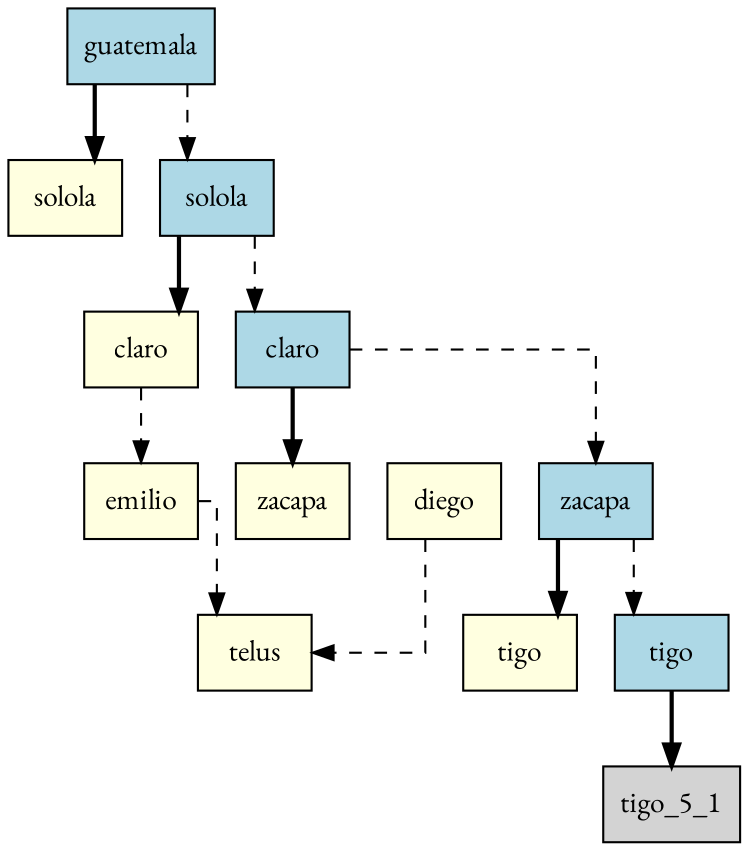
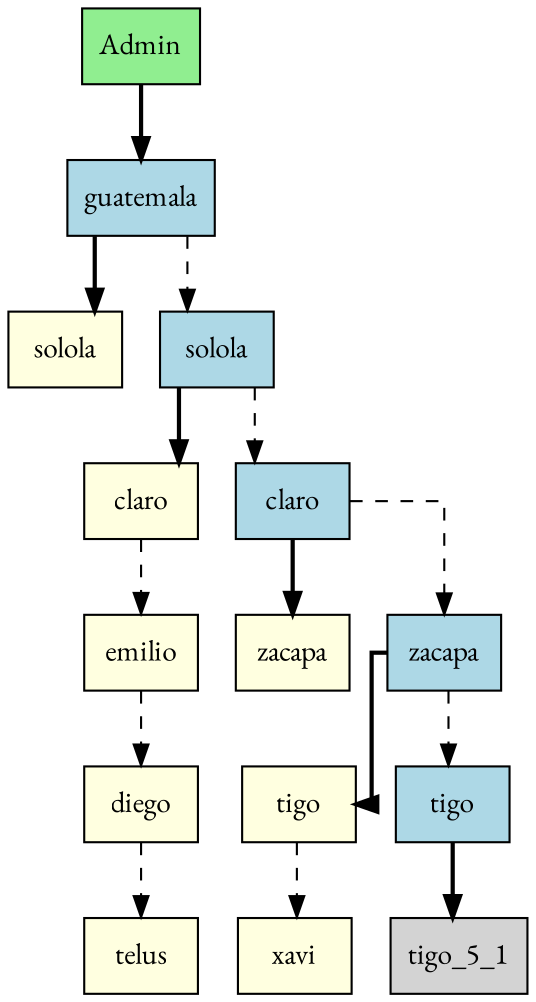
none -> (141, 46)
(217, 538) -> (141, 718)
none -> (295, 956)
